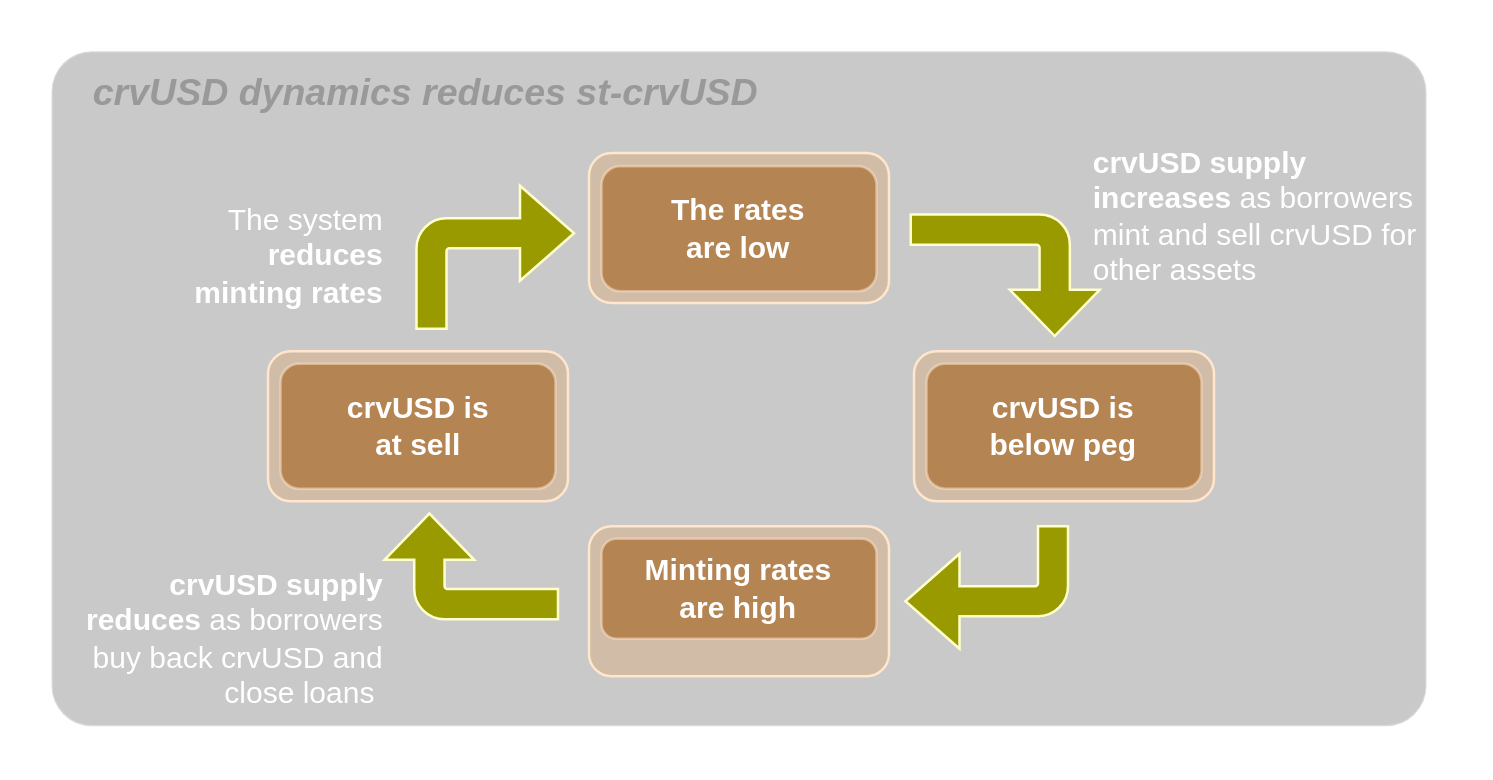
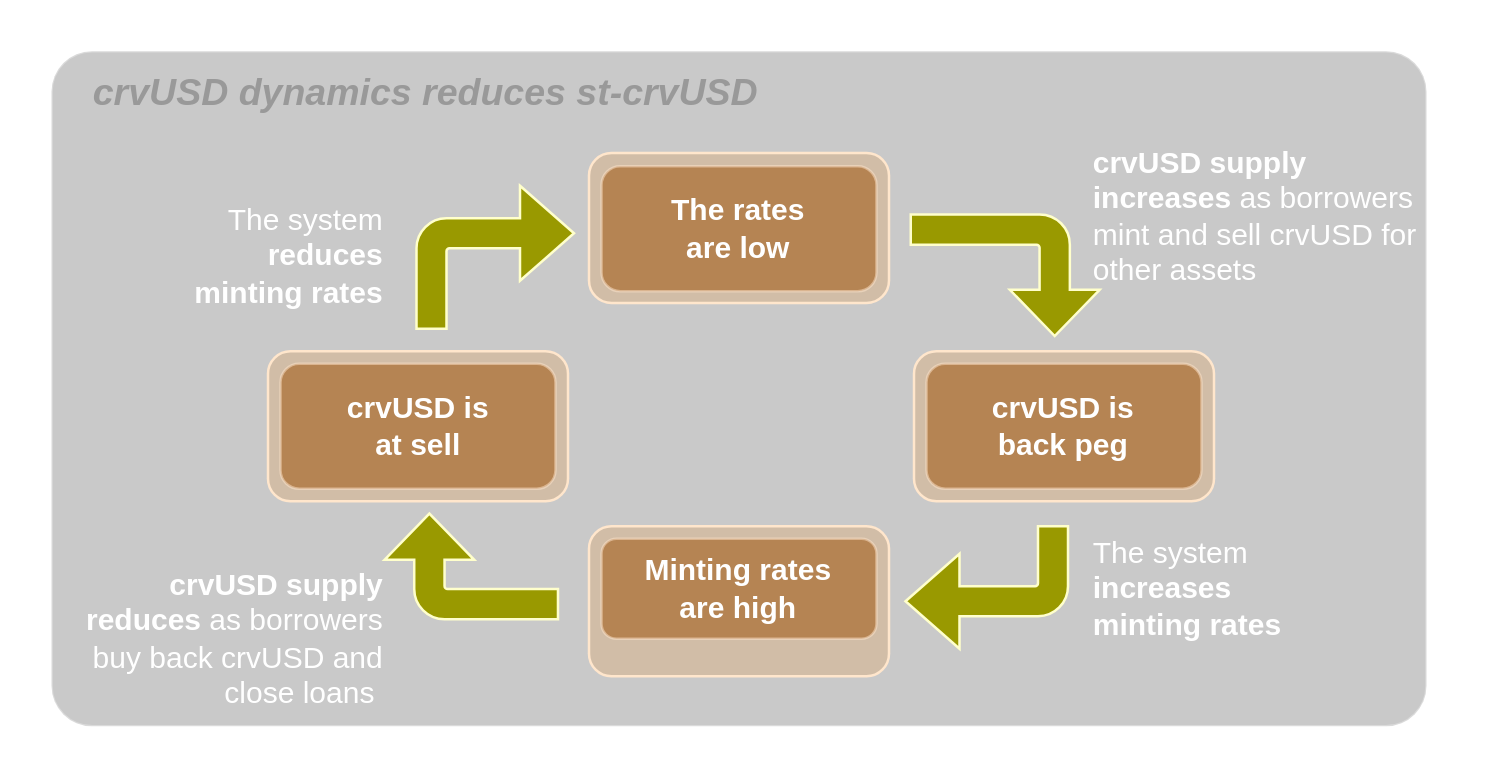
(1064, 426) -> (1064, 426)
none -> (1189, 589)
